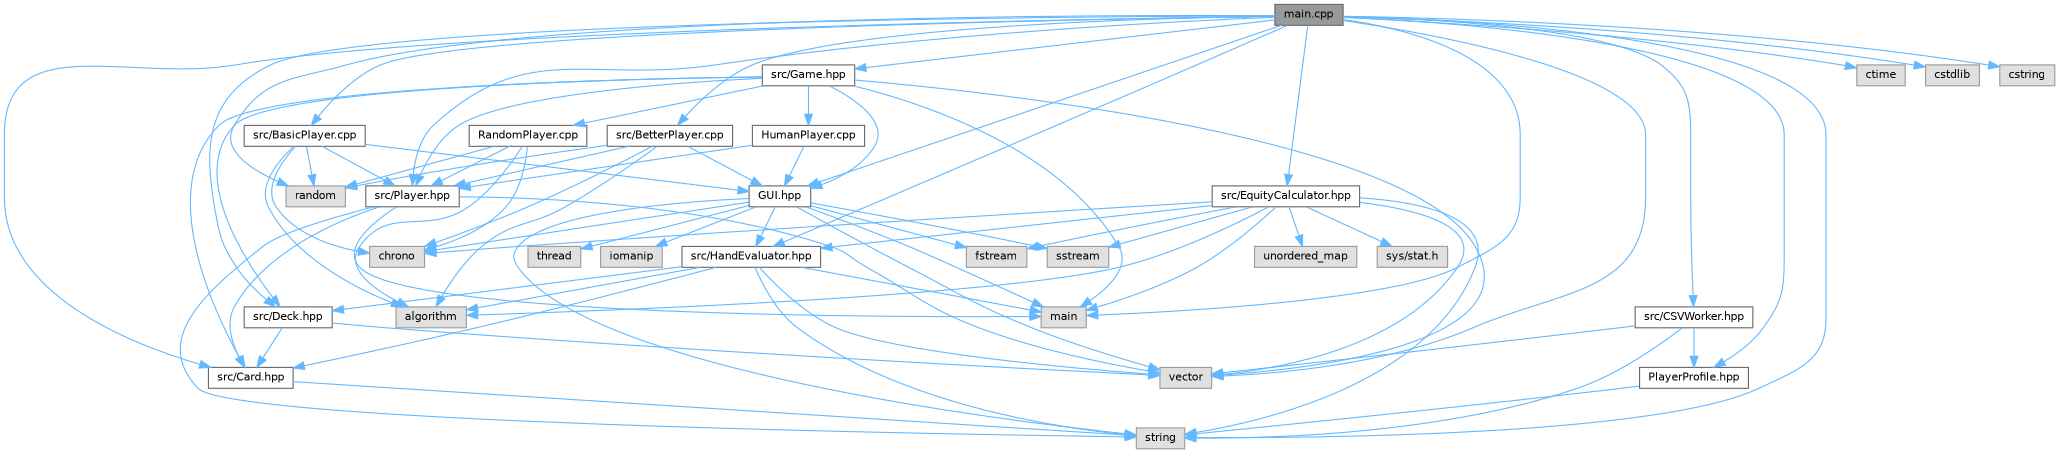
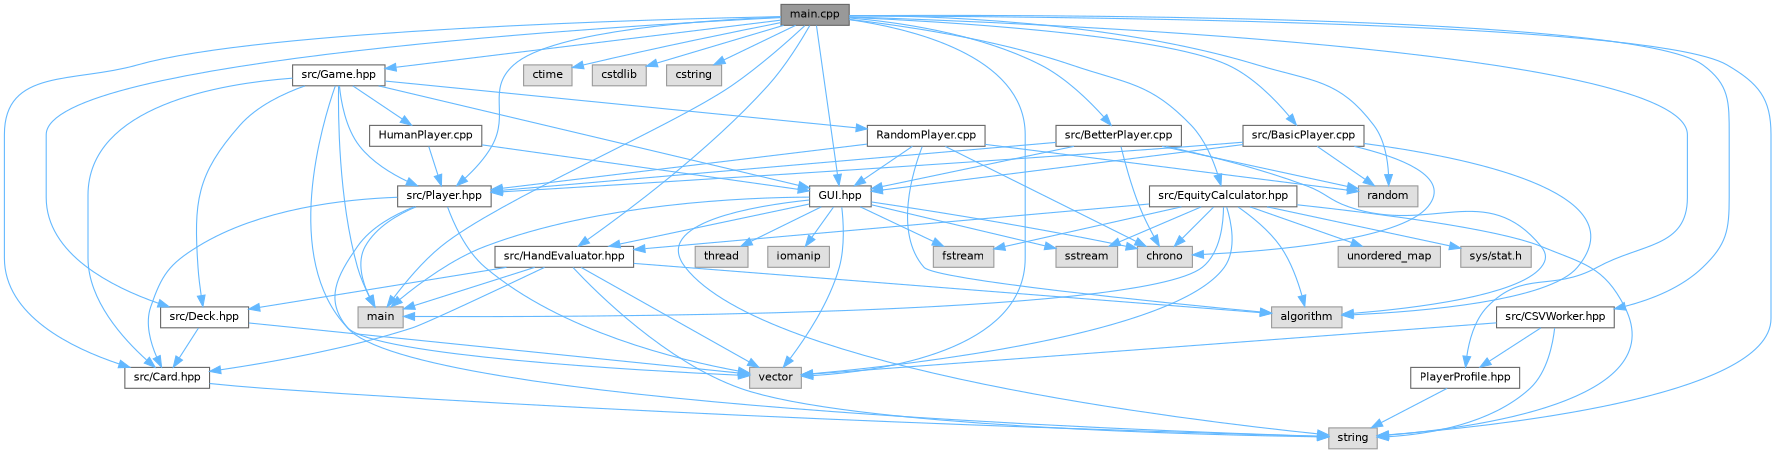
none -> (888, 163)
